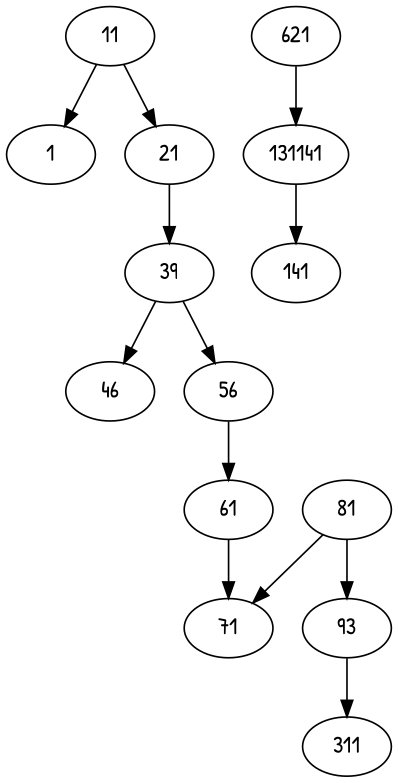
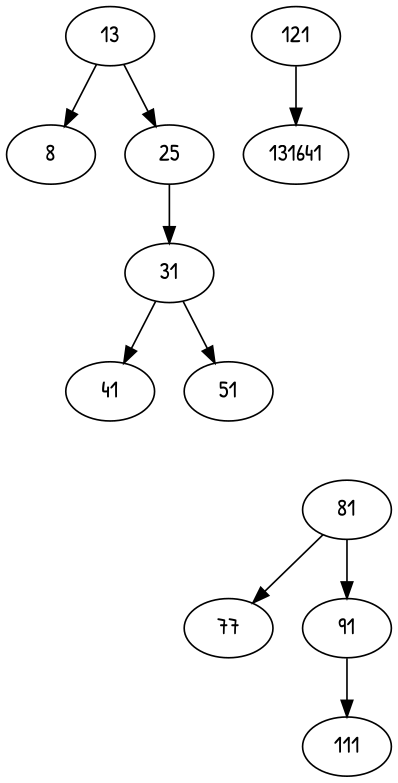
(110, 36) -> (110, 36)
(296, 36) -> (296, 36)
(51, 155) -> (51, 155)
(169, 155) -> (169, 155)
(296, 155) -> (296, 155)
(169, 273) -> (169, 273)
(296, 273) -> none
(110, 391) -> (110, 391)
(229, 391) -> (229, 391)
(229, 510) -> none
(229, 628) -> (229, 628)
(347, 628) -> (347, 628)
(347, 747) -> (347, 747)
